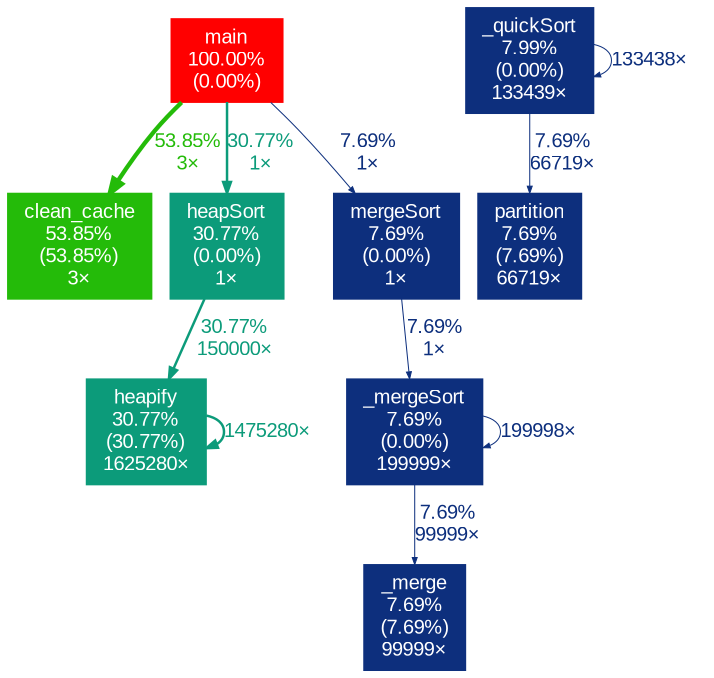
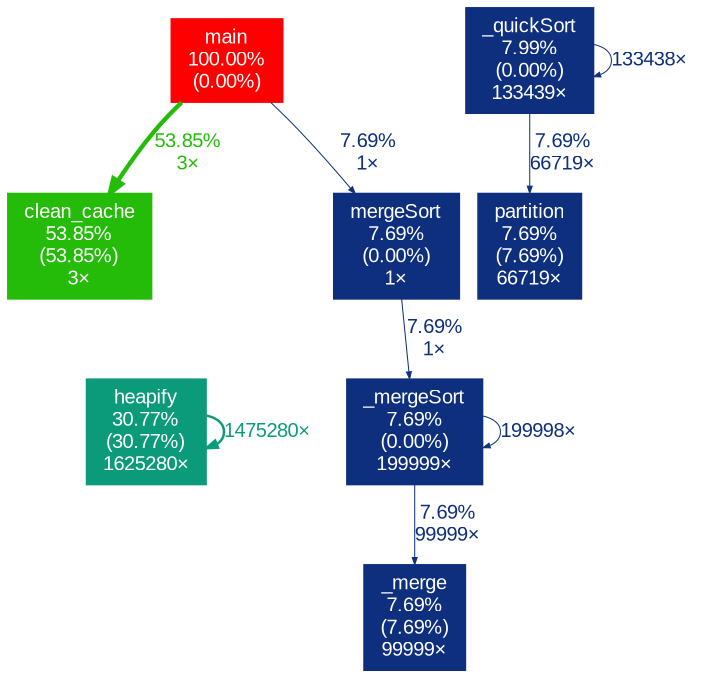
(227, 246) -> none
